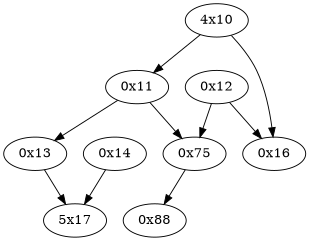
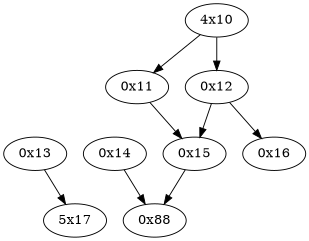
(260, 78) -> (217, 49)
(90, 118) -> none
(195, 154) -> (195, 154)
(98, 183) -> (132, 183)
